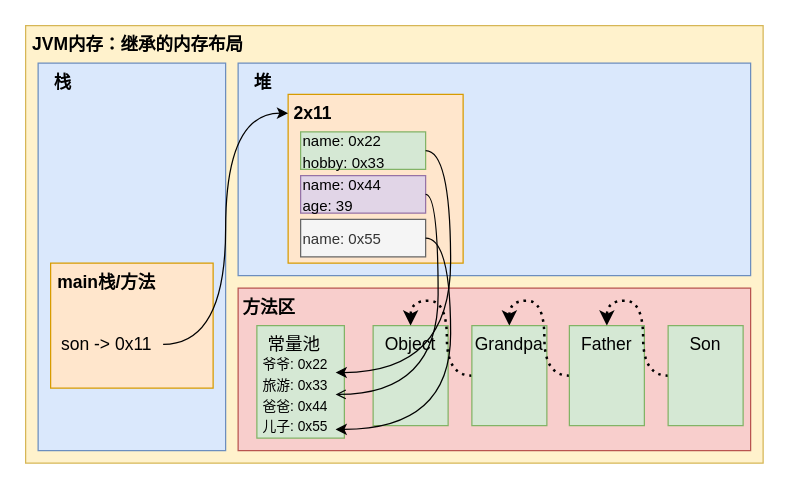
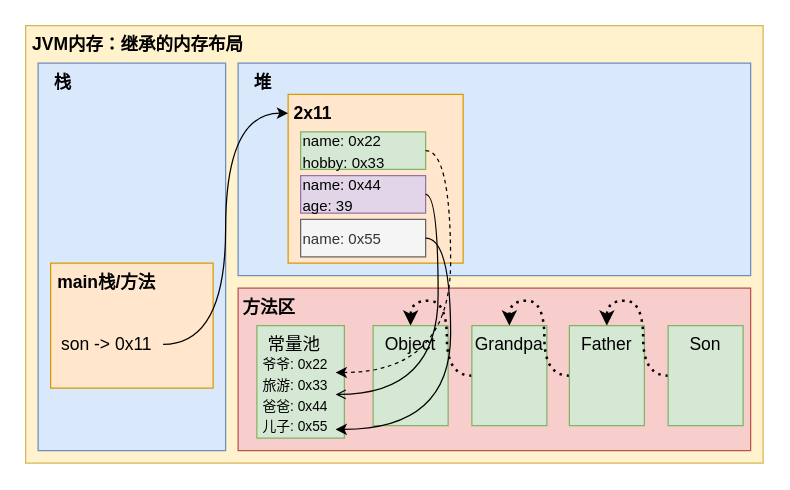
(449, 213) -> (449, 213)
